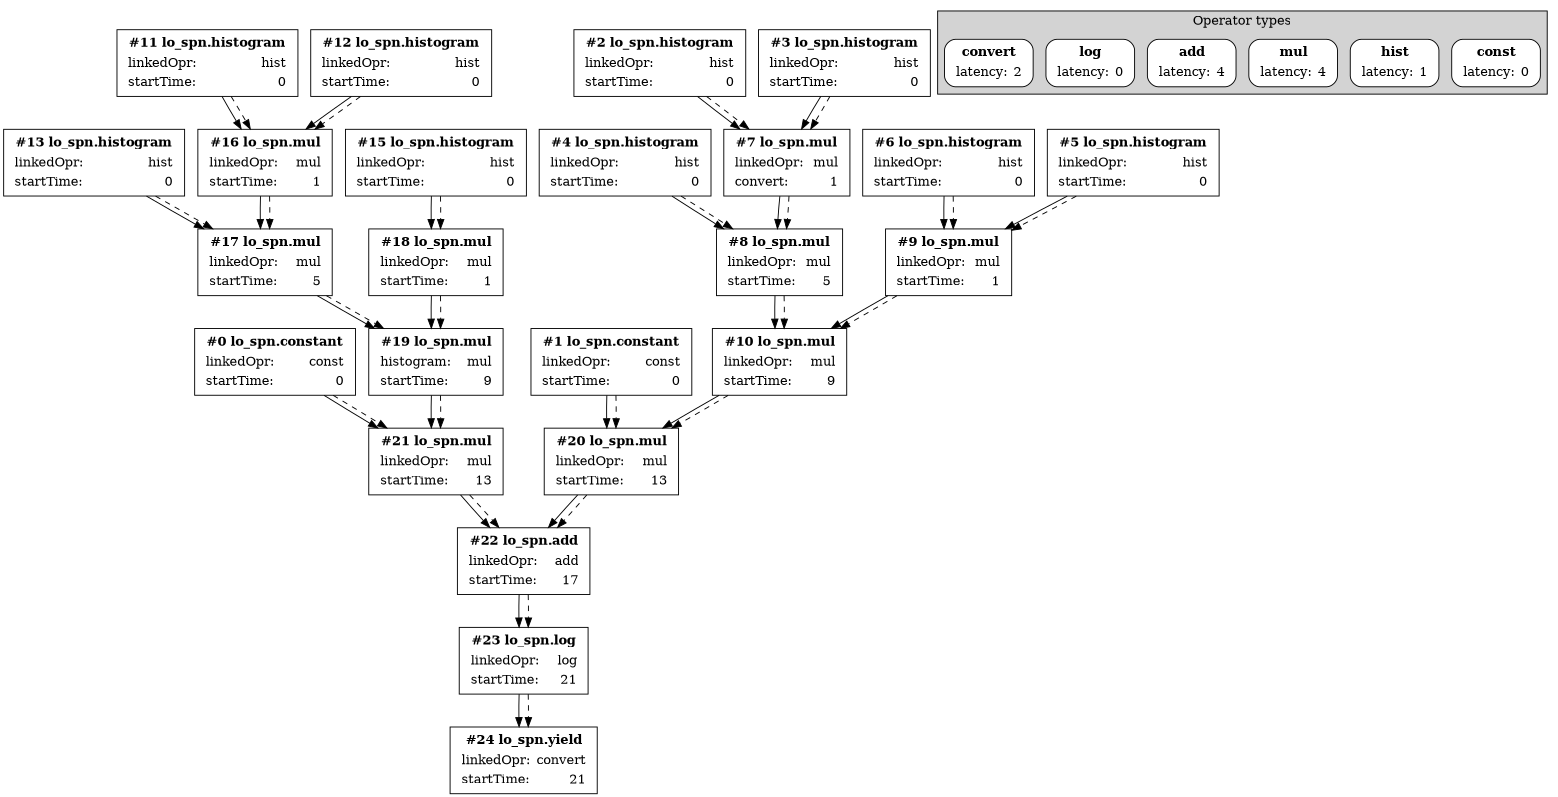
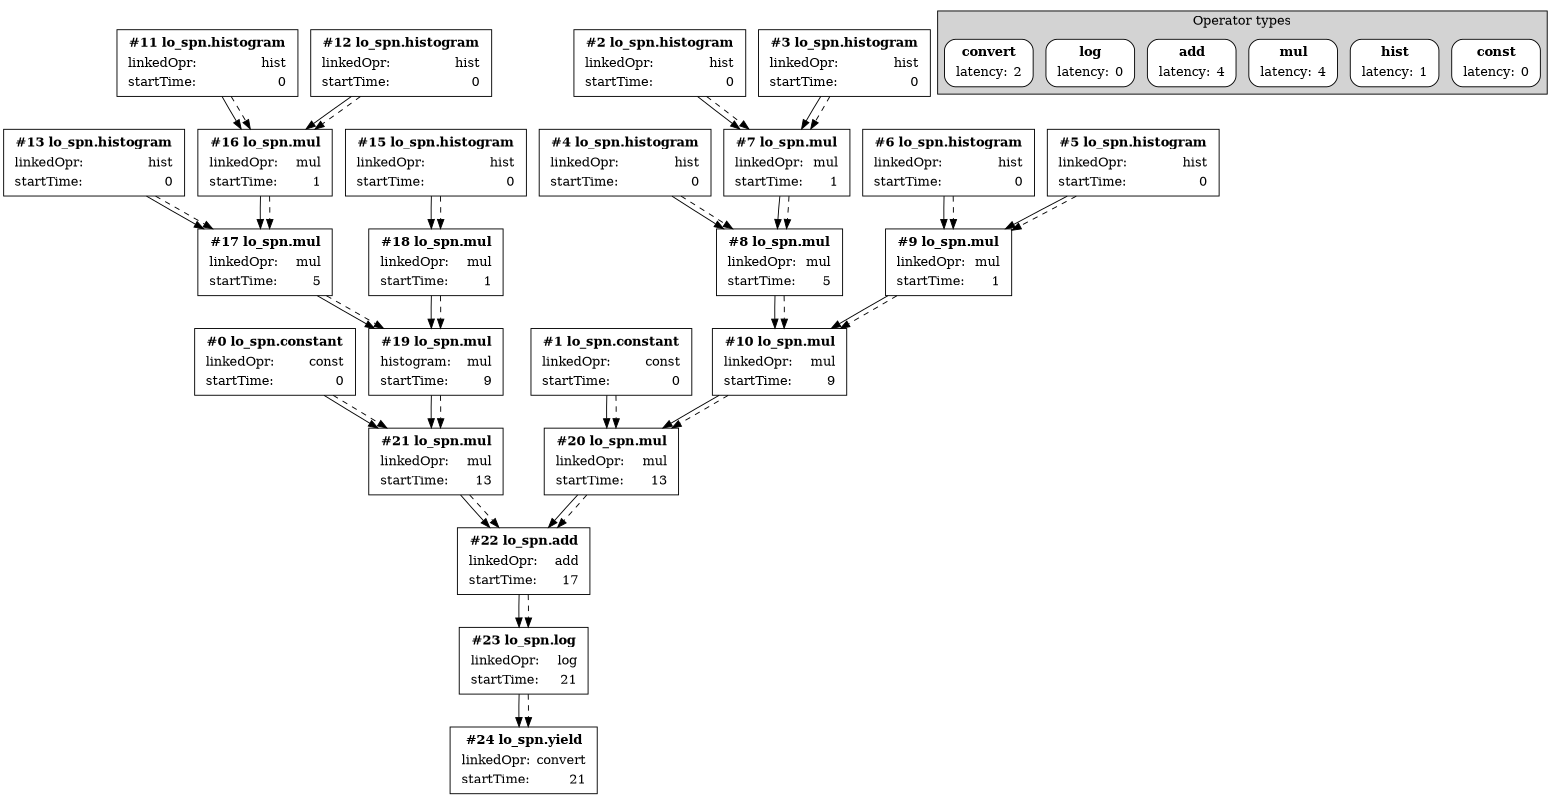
(762, 182) -> (769, 182)
